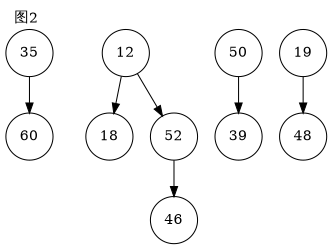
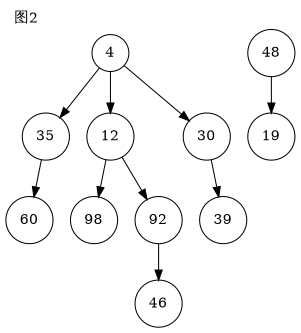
none -> (110, 53)
(239, 53) -> (207, 137)
(303, 90) -> (271, 90)
(109, 137) -> (94, 220)
(174, 137) -> (159, 220)
